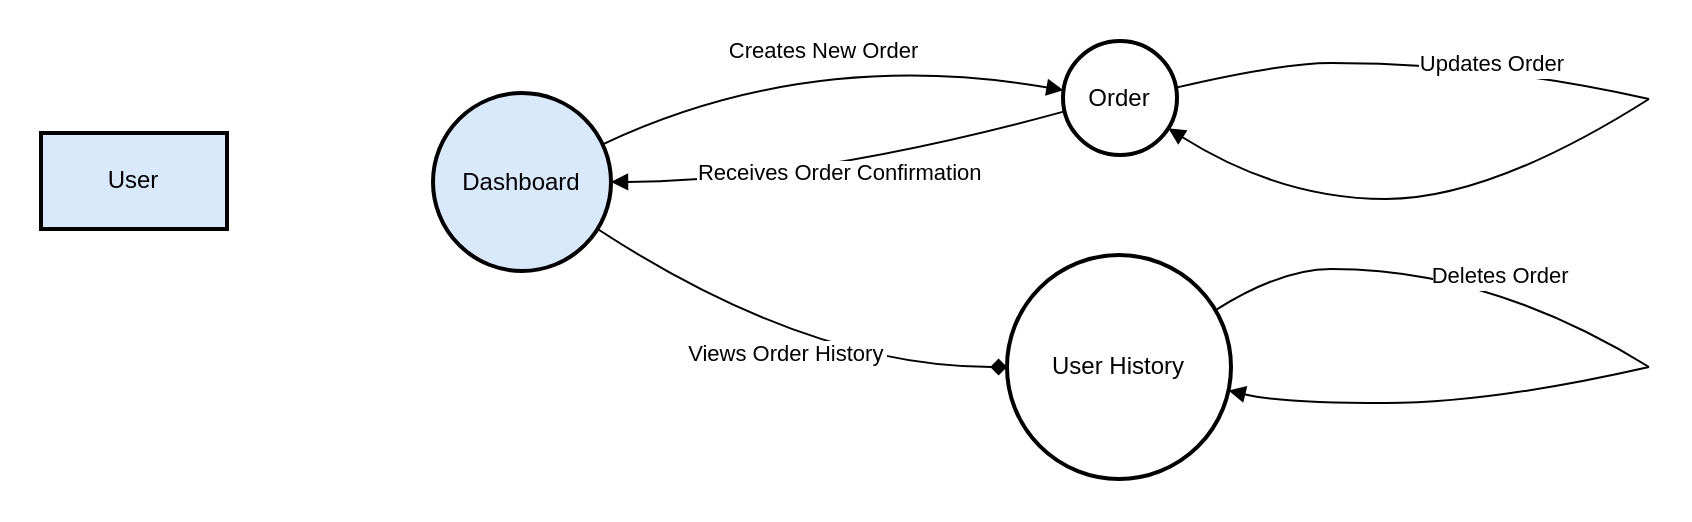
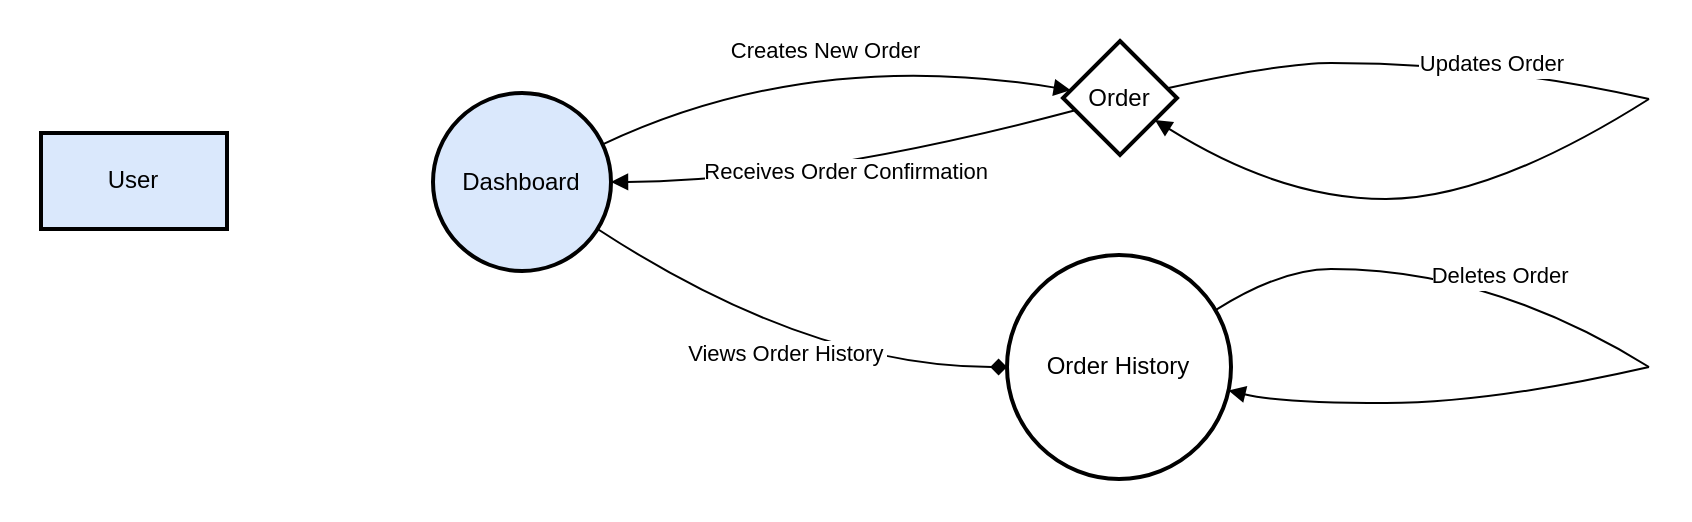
(1120, 98) -> (1120, 98)
(1119, 367) -> (1119, 367)
